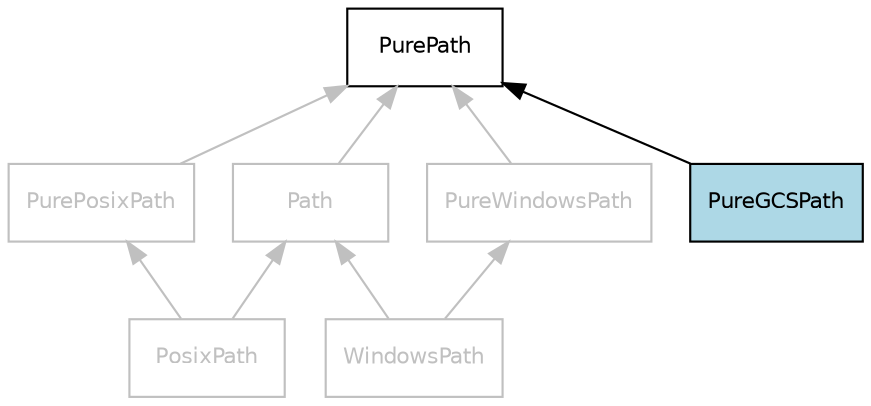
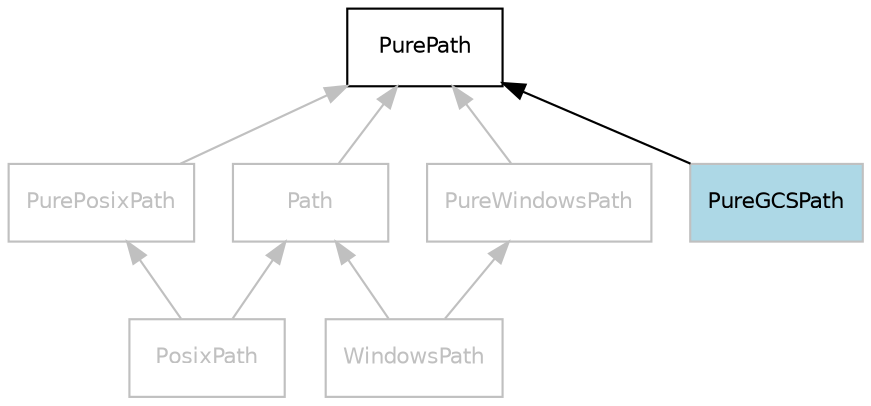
(776, 203) -> (776, 203)
